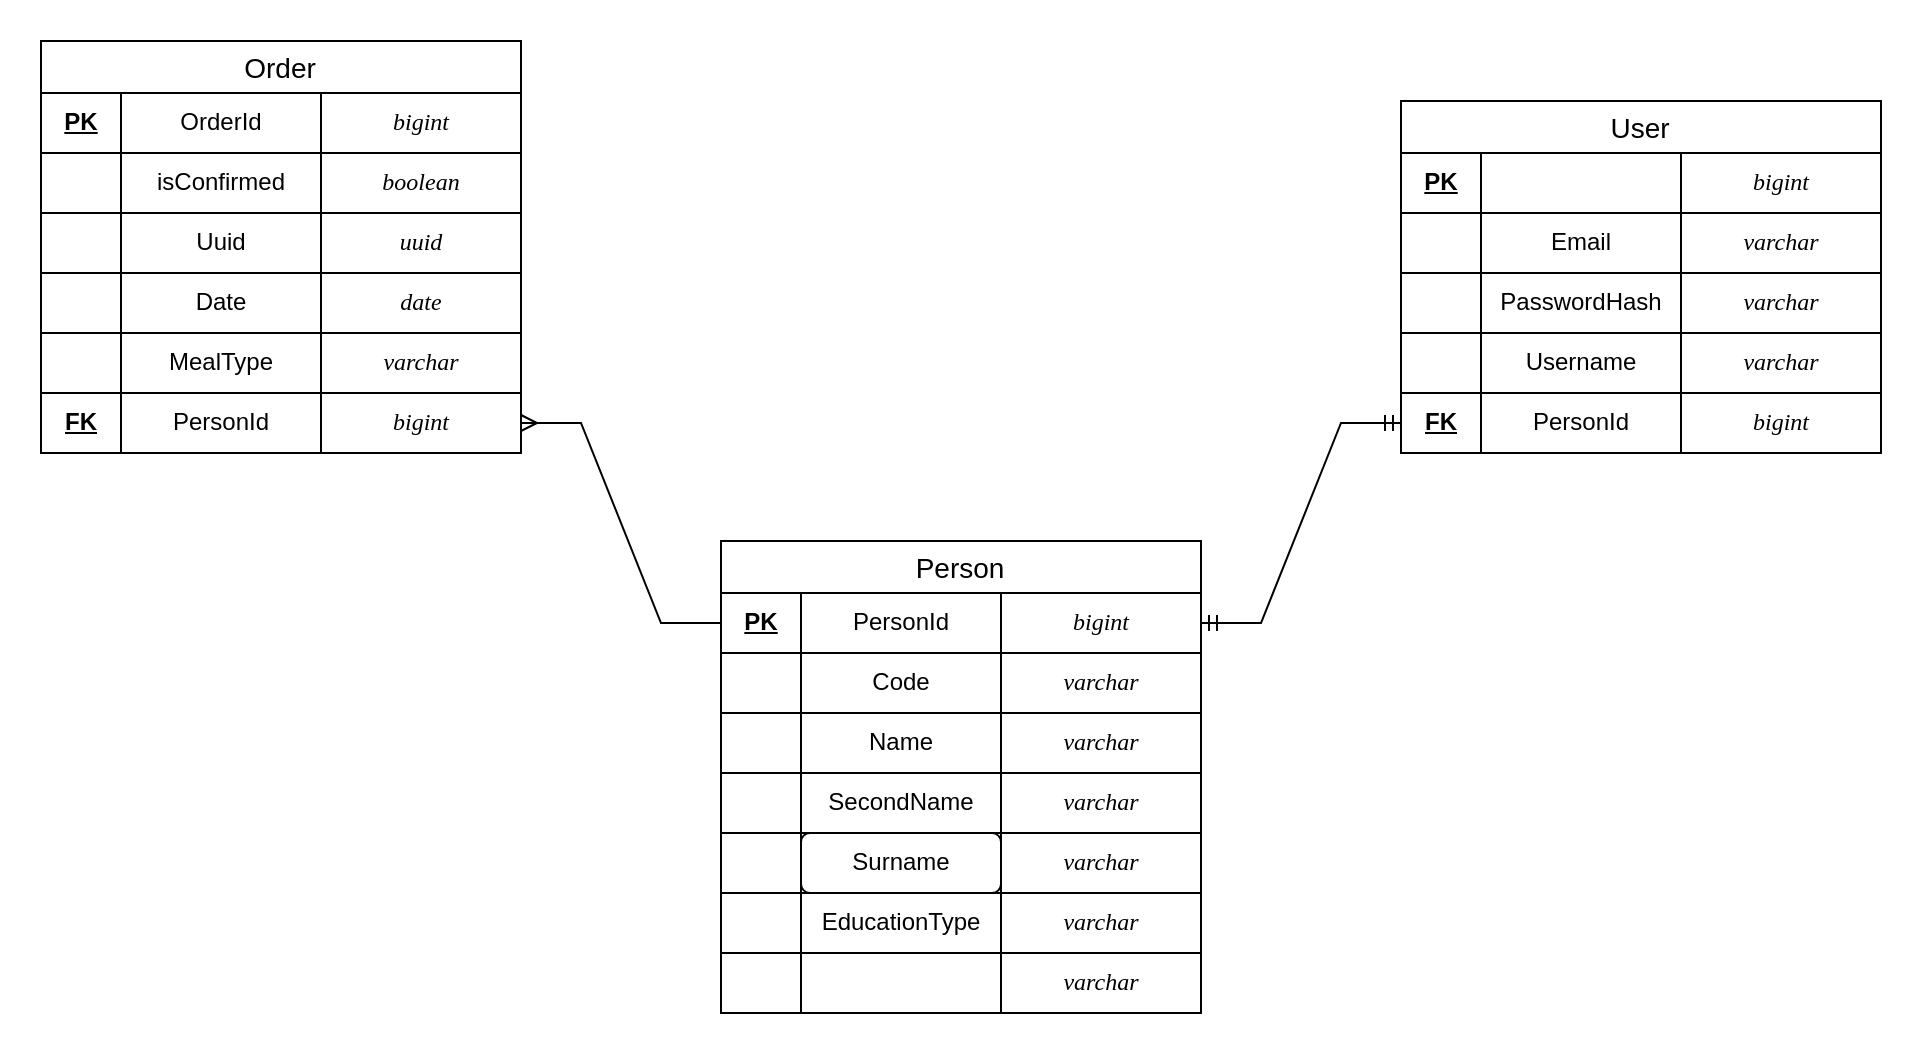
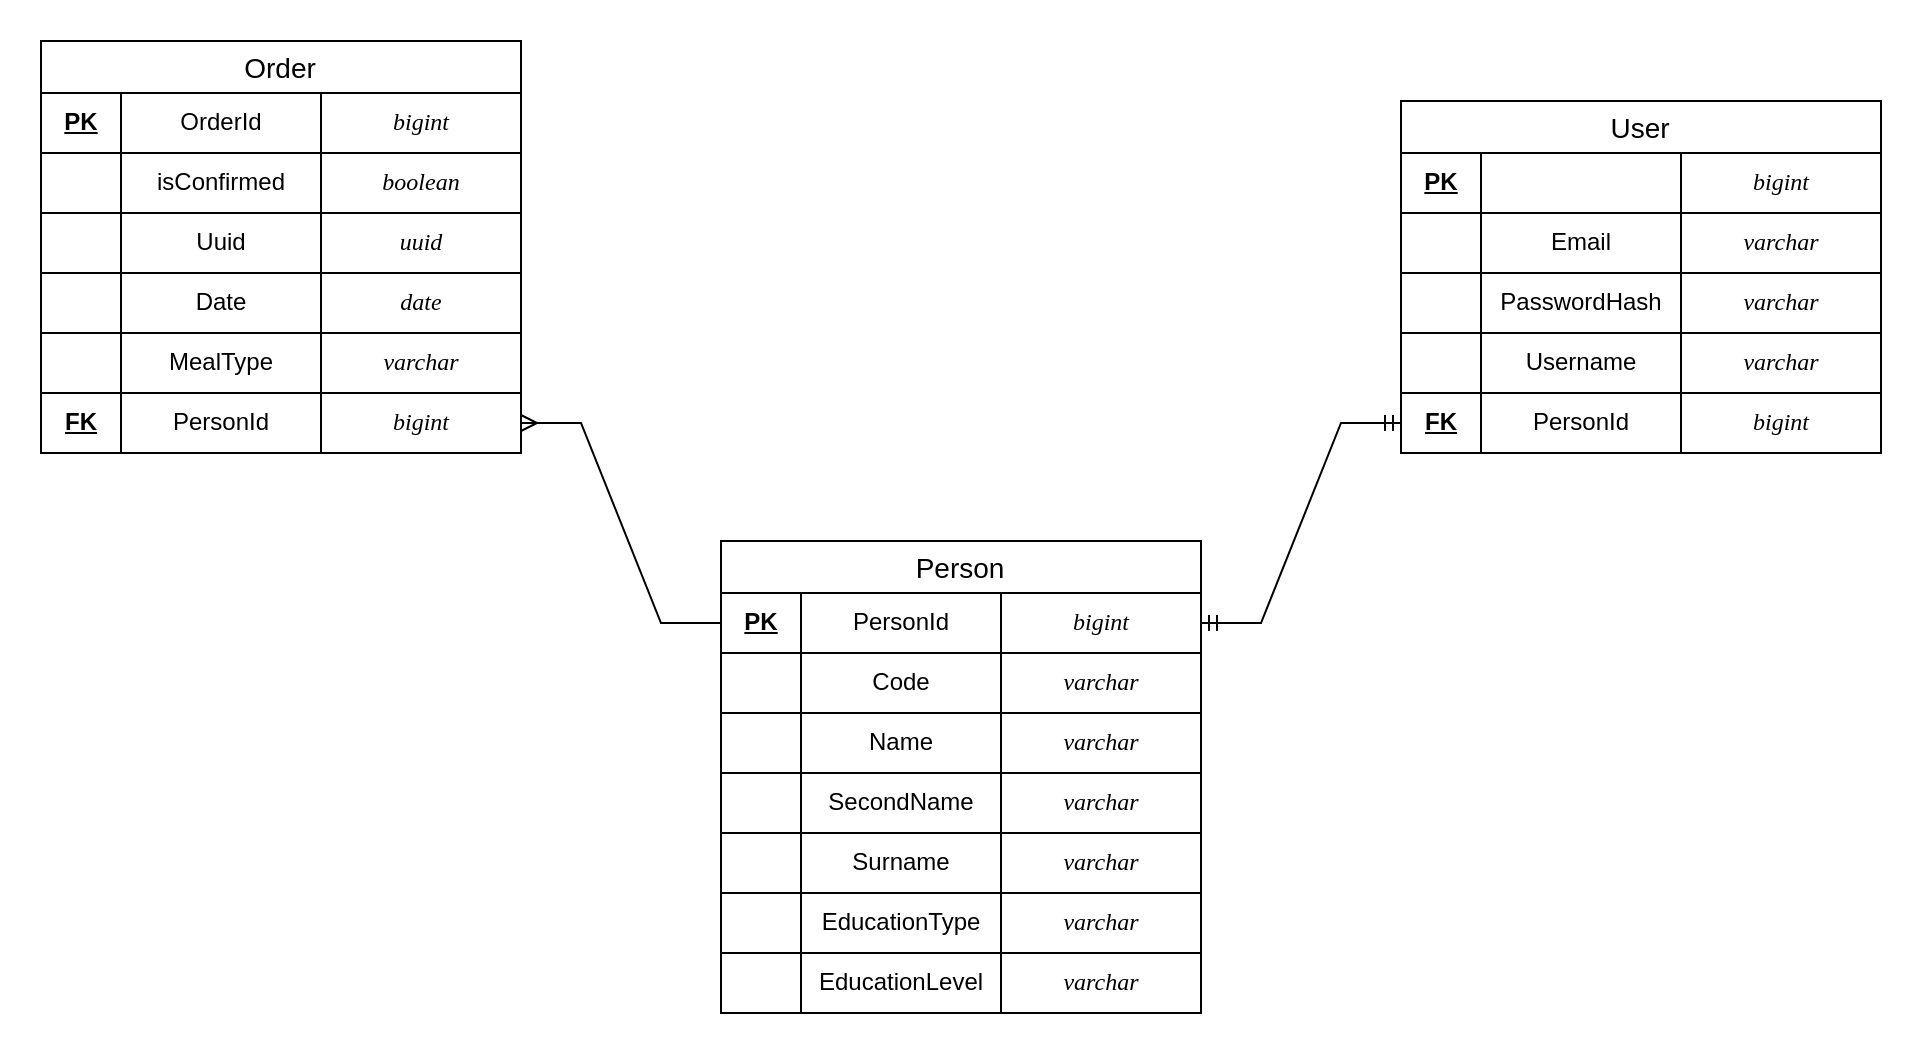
(901, 863) -> (901, 863)
none -> (901, 983)
